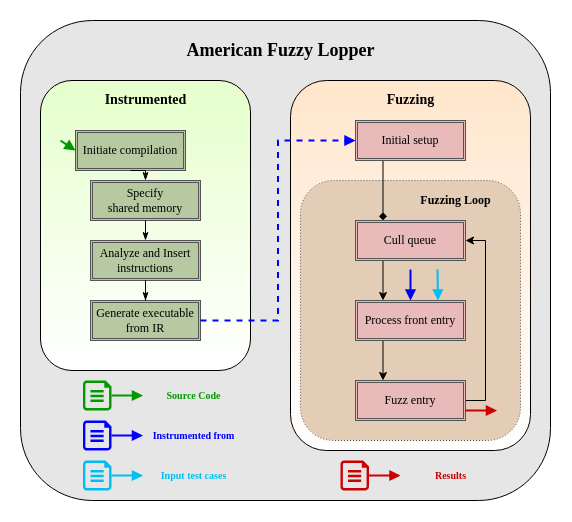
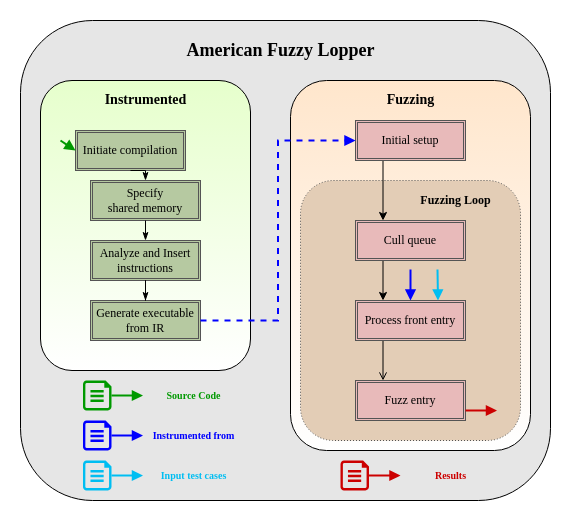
(383, 211) -> (383, 212)
(486, 325) -> none
(383, 372) -> (383, 373)
